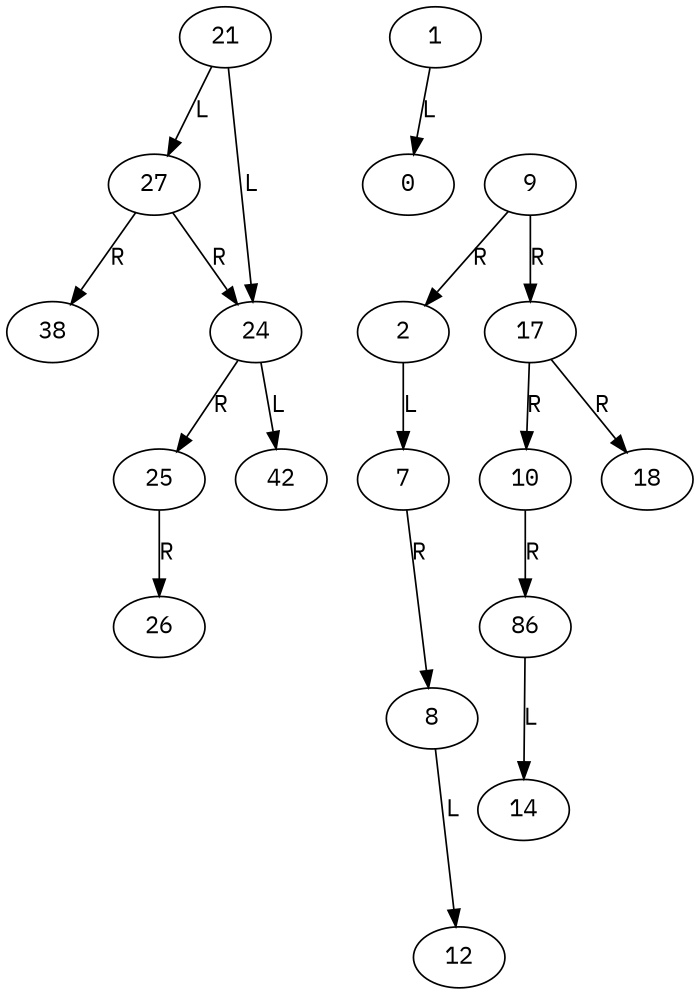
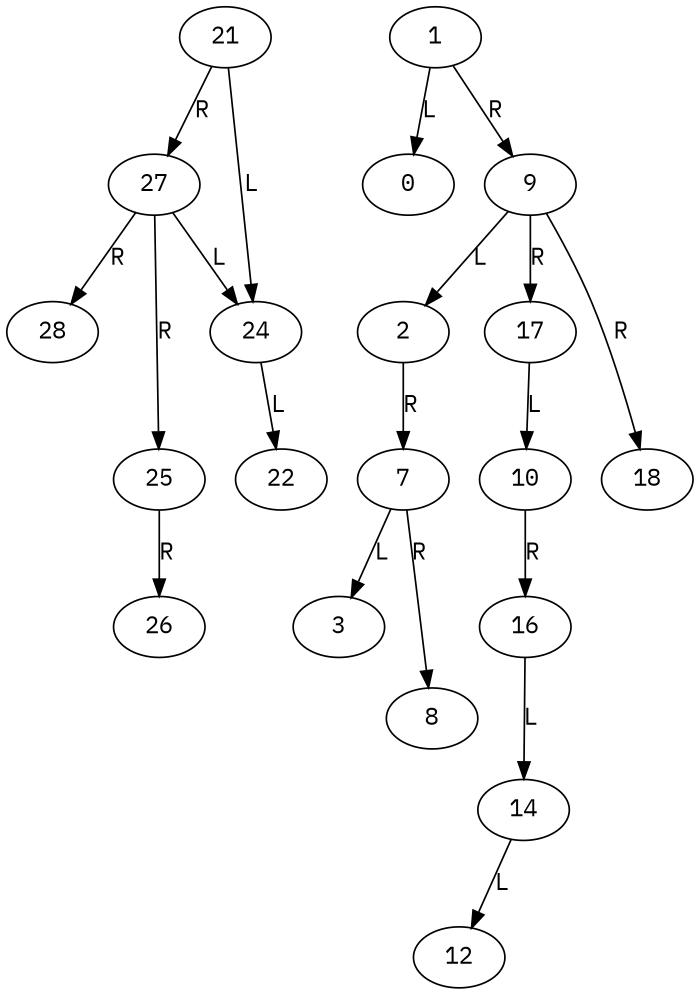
none -> (478, 104)
(202, 111) -> (202, 111)
(219, 258) -> (219, 258)
(480, 258) -> (480, 258)
(53, 332) -> (53, 332)
(212, 399) -> (157, 324)
(584, 399) -> (599, 320)
(411, 406) -> (411, 406)
(535, 406) -> (535, 406)
(281, 480) -> (281, 480)
none -> (339, 627)
(525, 627) -> (525, 627)
(445, 829) -> (495, 876)
